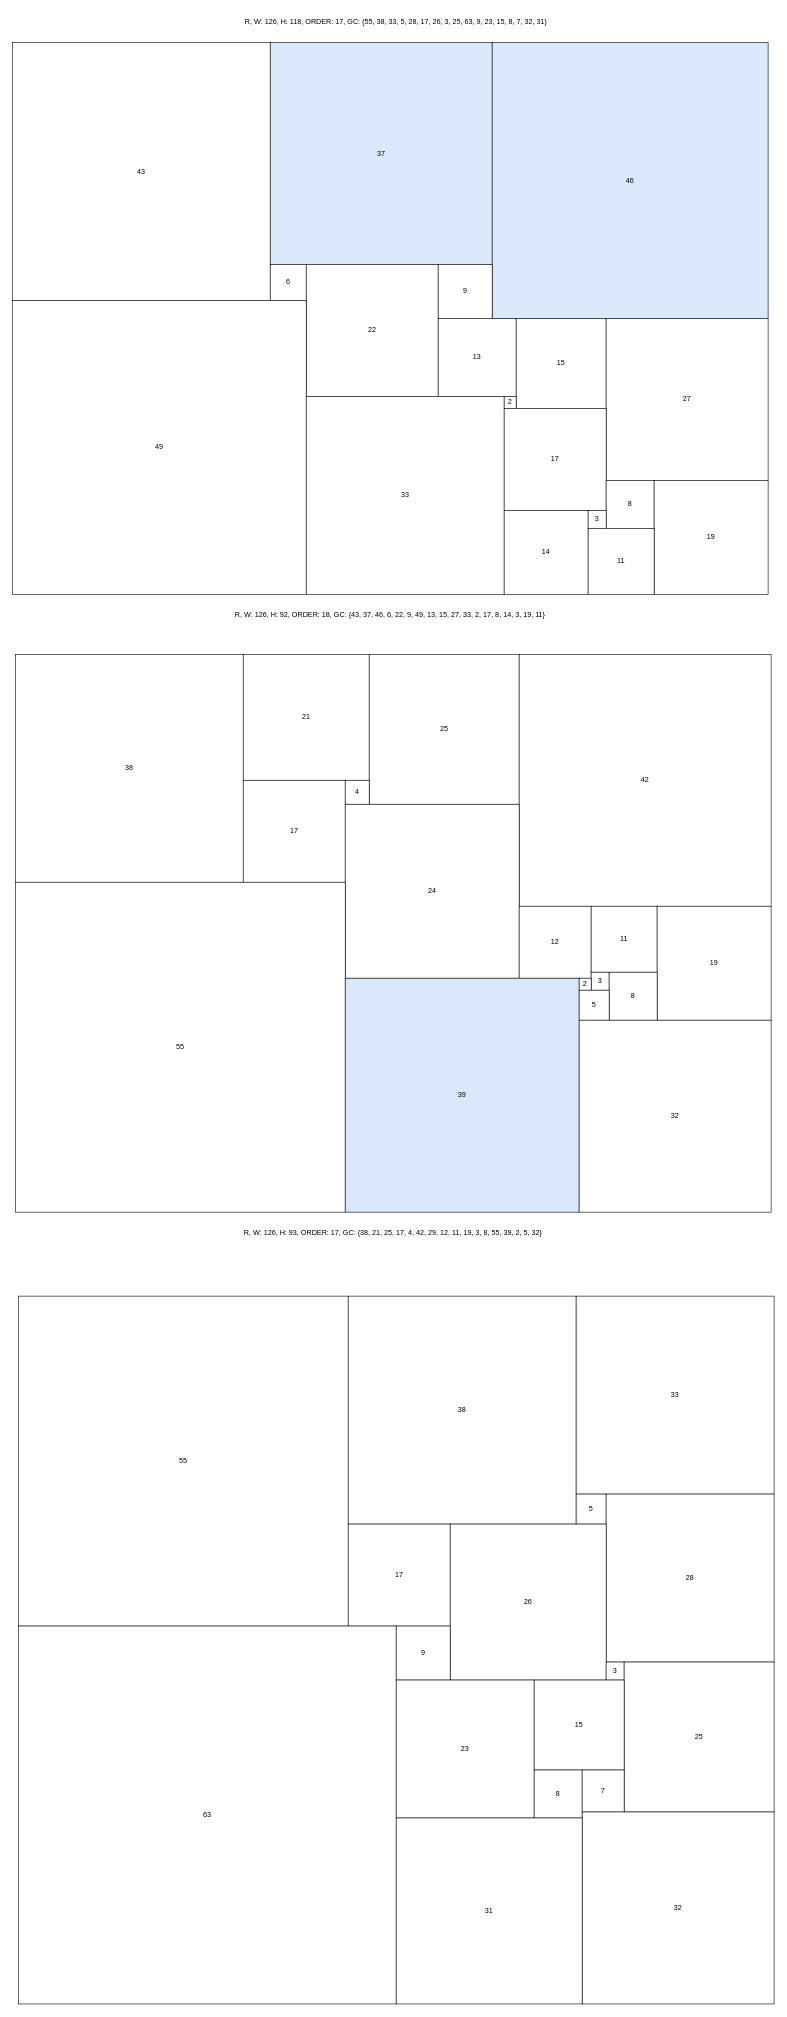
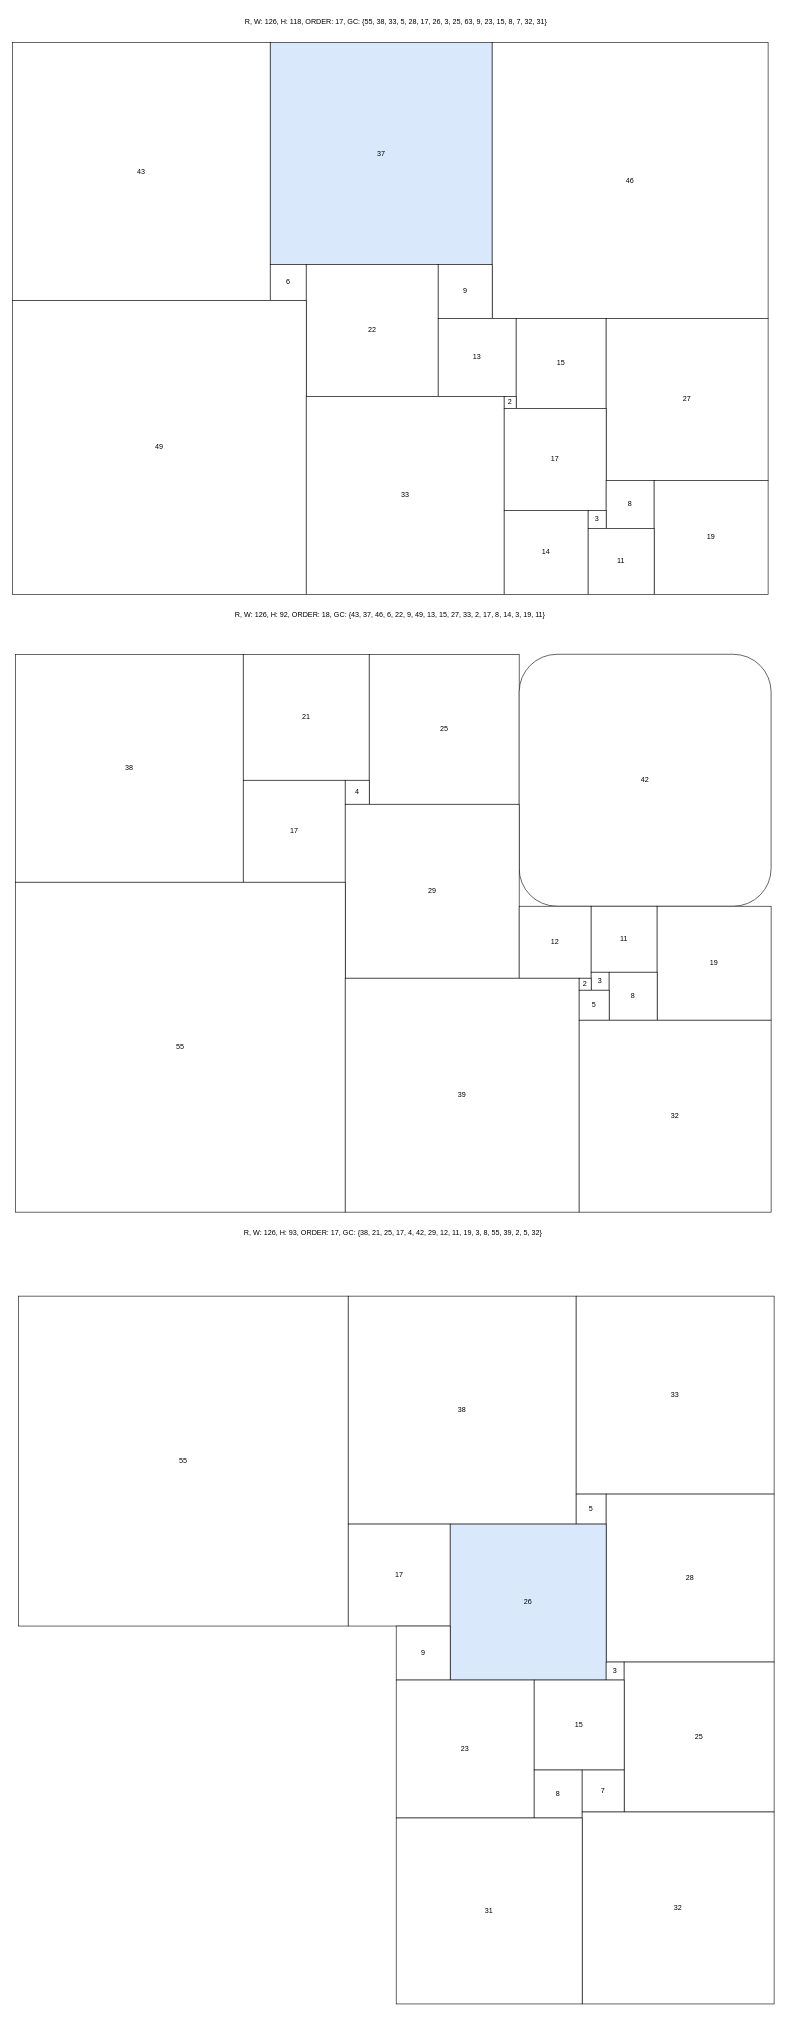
(630, 180) -> (630, 180)
(645, 780) -> (645, 780)
(432, 891) -> (432, 891)
(462, 1095) -> (462, 1095)
(528, 1602) -> (528, 1602)
(207, 1815) -> none
